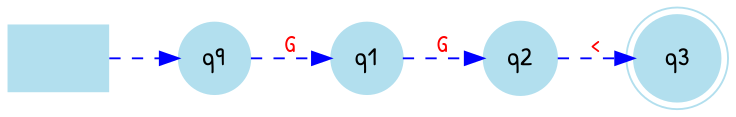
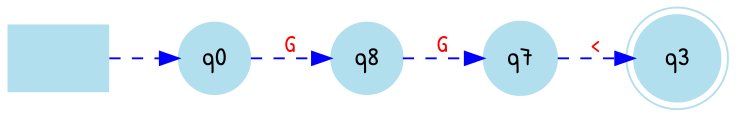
(215, 58) -> (215, 58)
(367, 58) -> (367, 58)
(520, 58) -> (520, 58)
